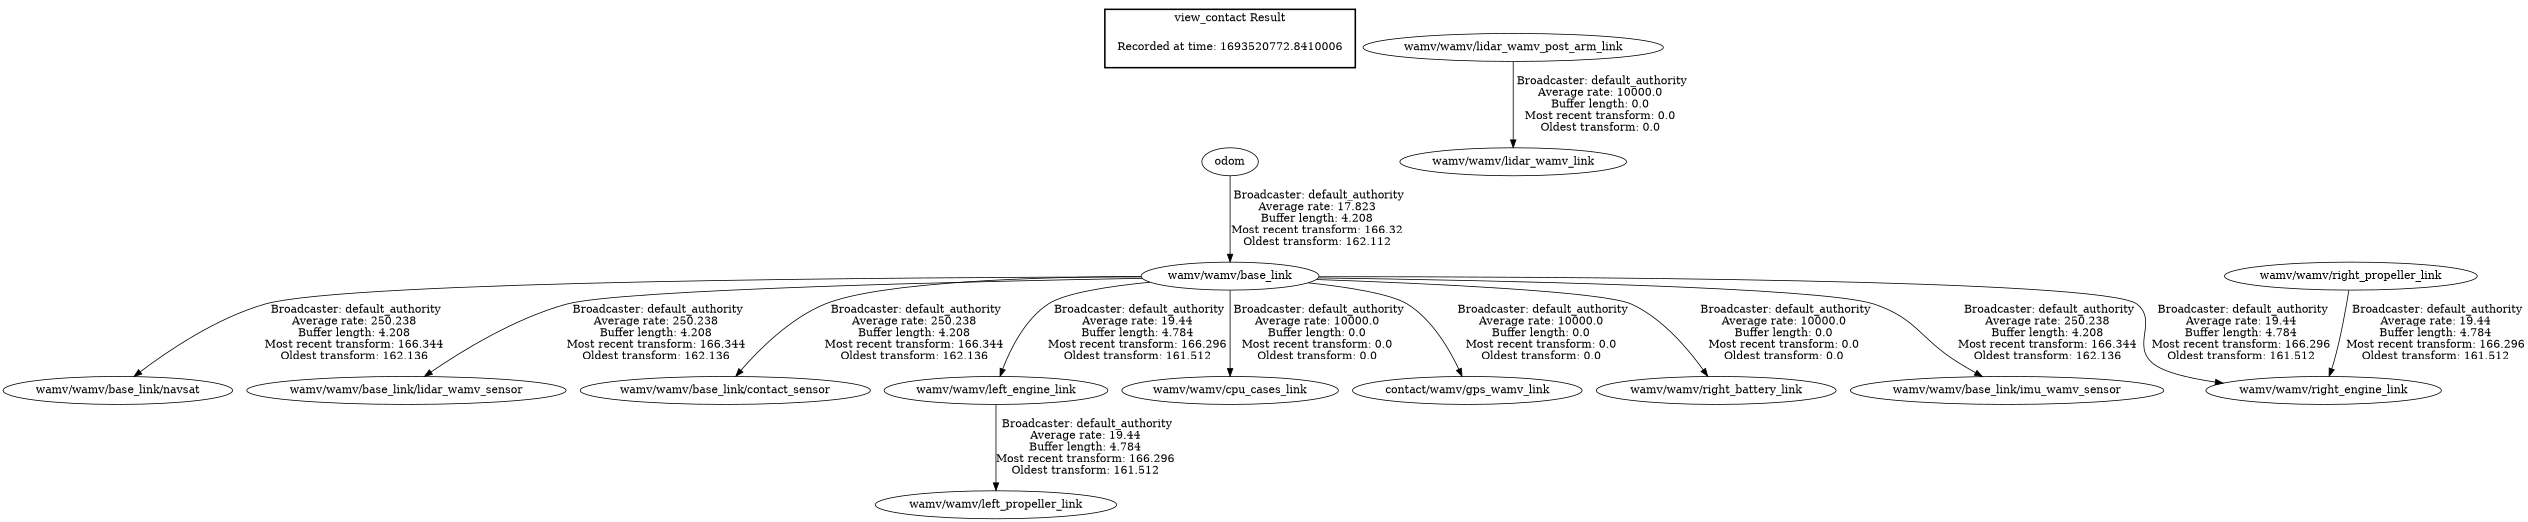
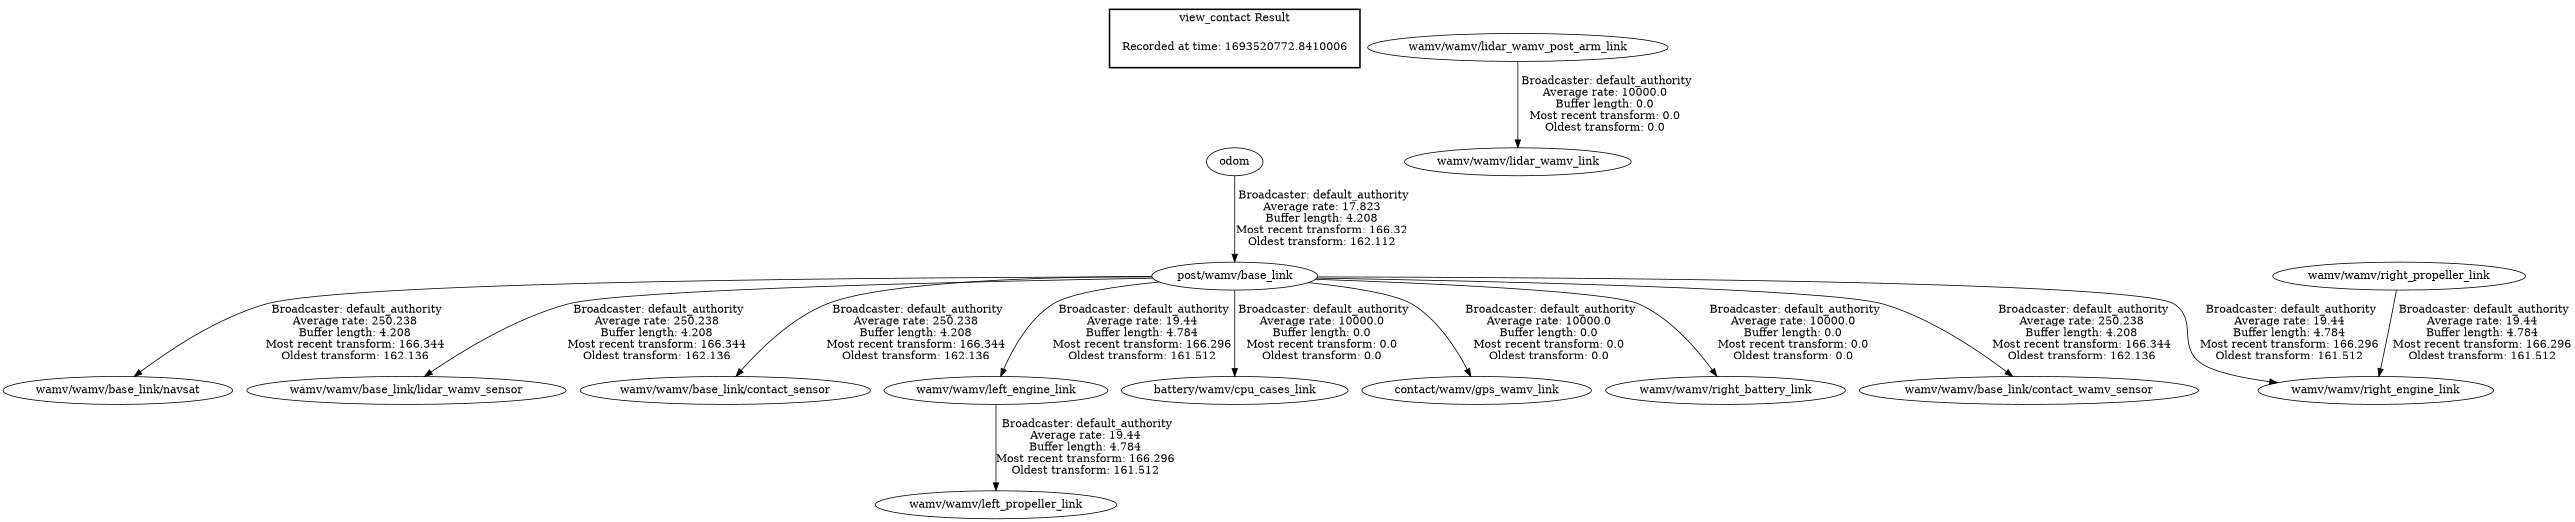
(1230, 276) -> (1235, 276)
(1230, 390) -> (1235, 390)
(2007, 390) -> (2029, 390)
